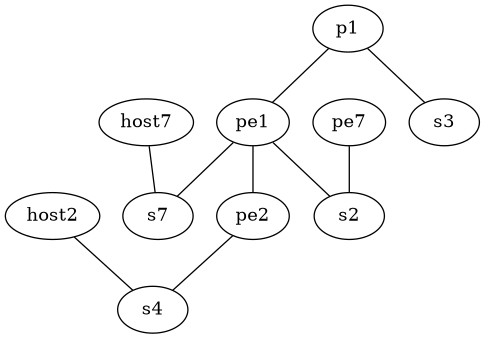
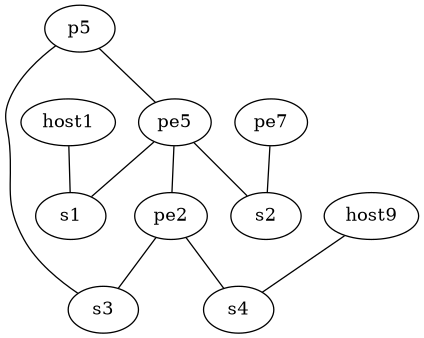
(348, 29) -> (80, 29)
(146, 122) -> (68, 122)
(253, 122) -> (175, 122)
(53, 216) -> (371, 216)
(158, 216) -> (71, 216)
none -> (137, 263)
